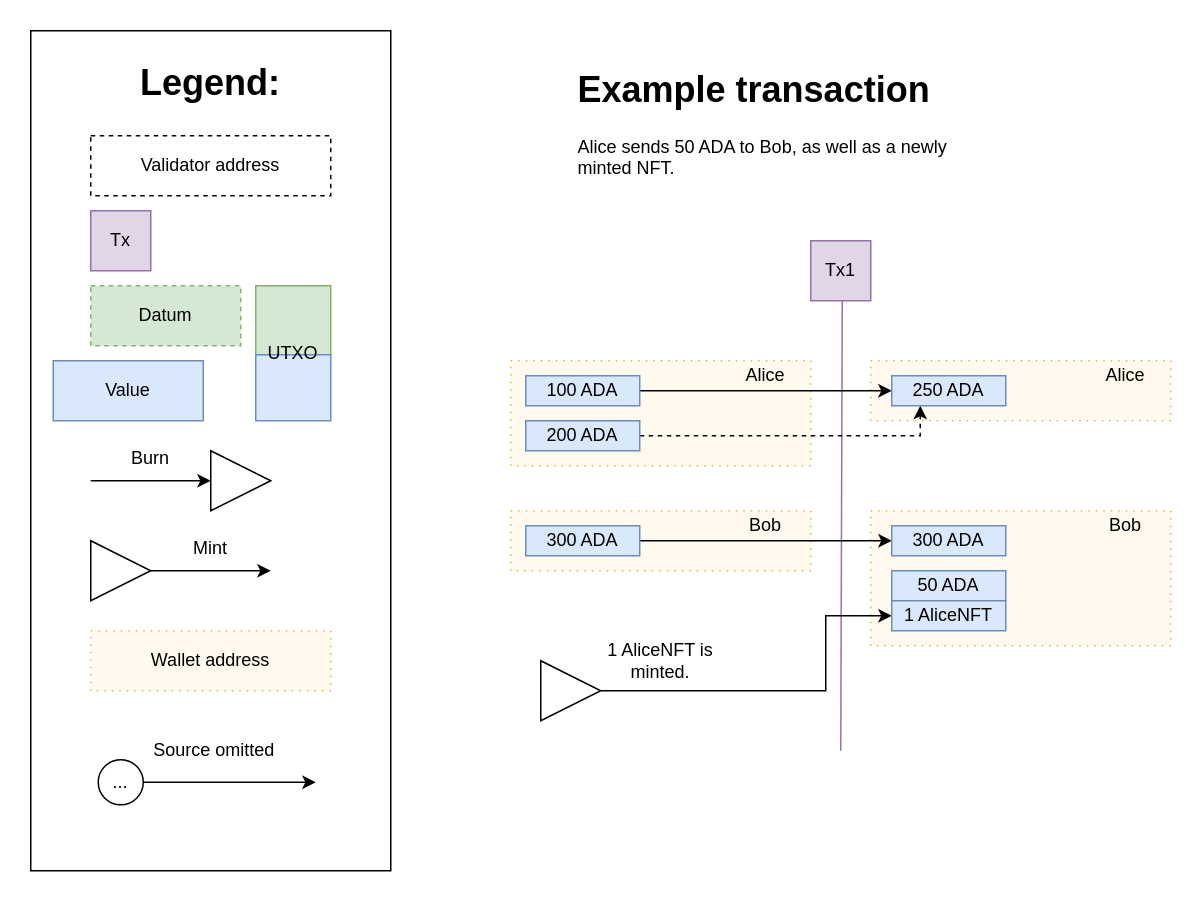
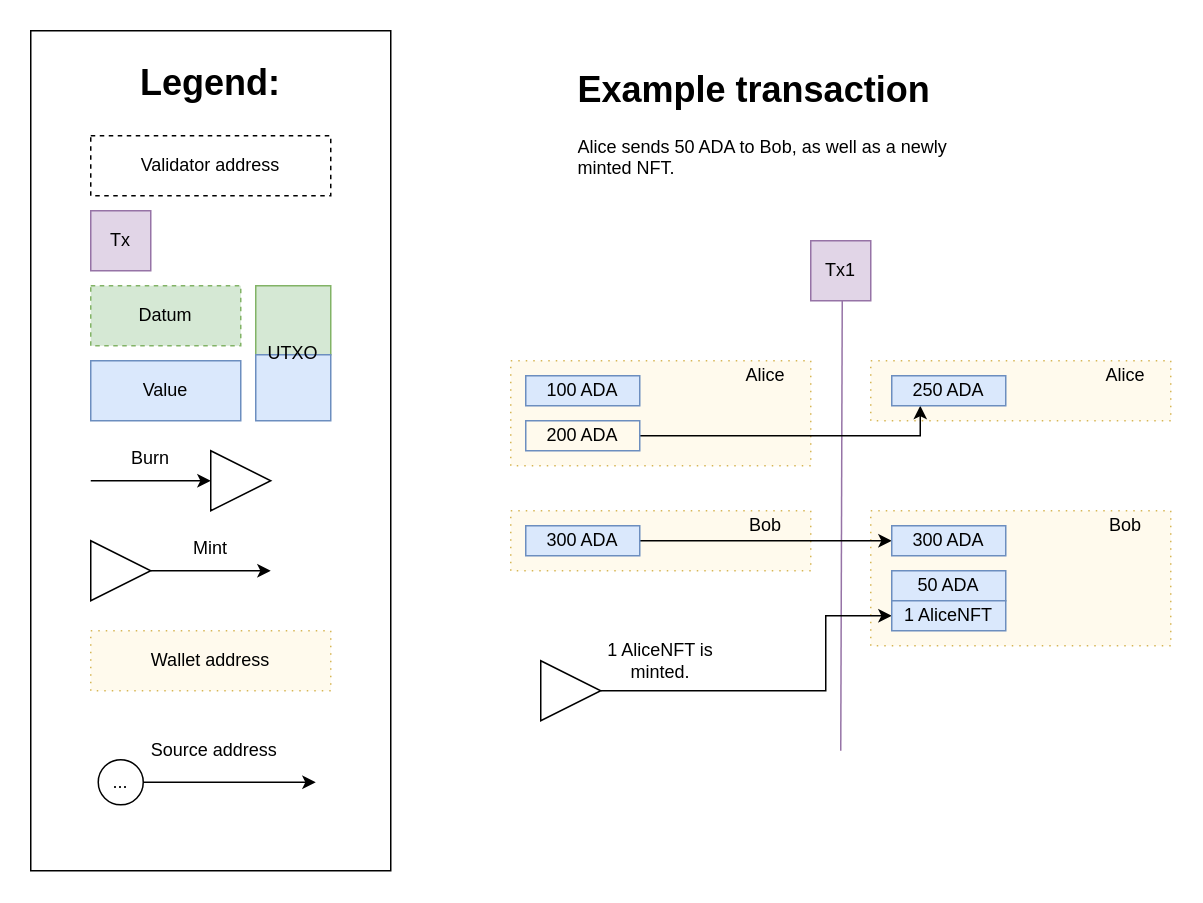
(128, 391) -> (166, 391)
(761, 391) -> none
(583, 436) -> (583, 436)
(790, 436) -> (790, 436)
(215, 751) -> (215, 751)
